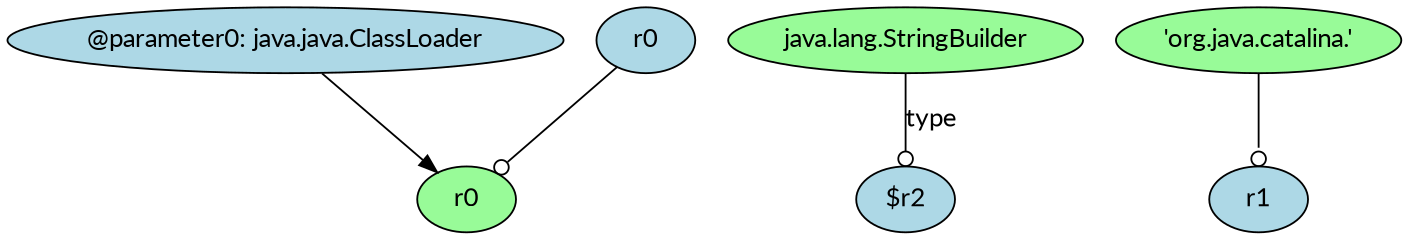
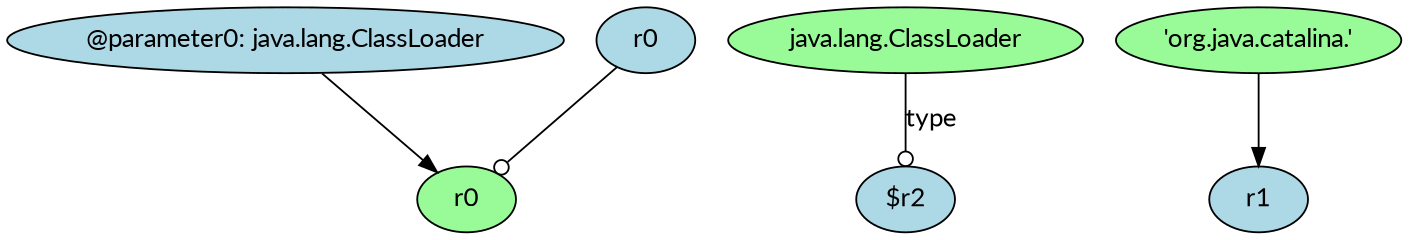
(286, 40) -> (286, 40)
(906, 40) -> (906, 40)
(1259, 111) -> (1259, 111)
